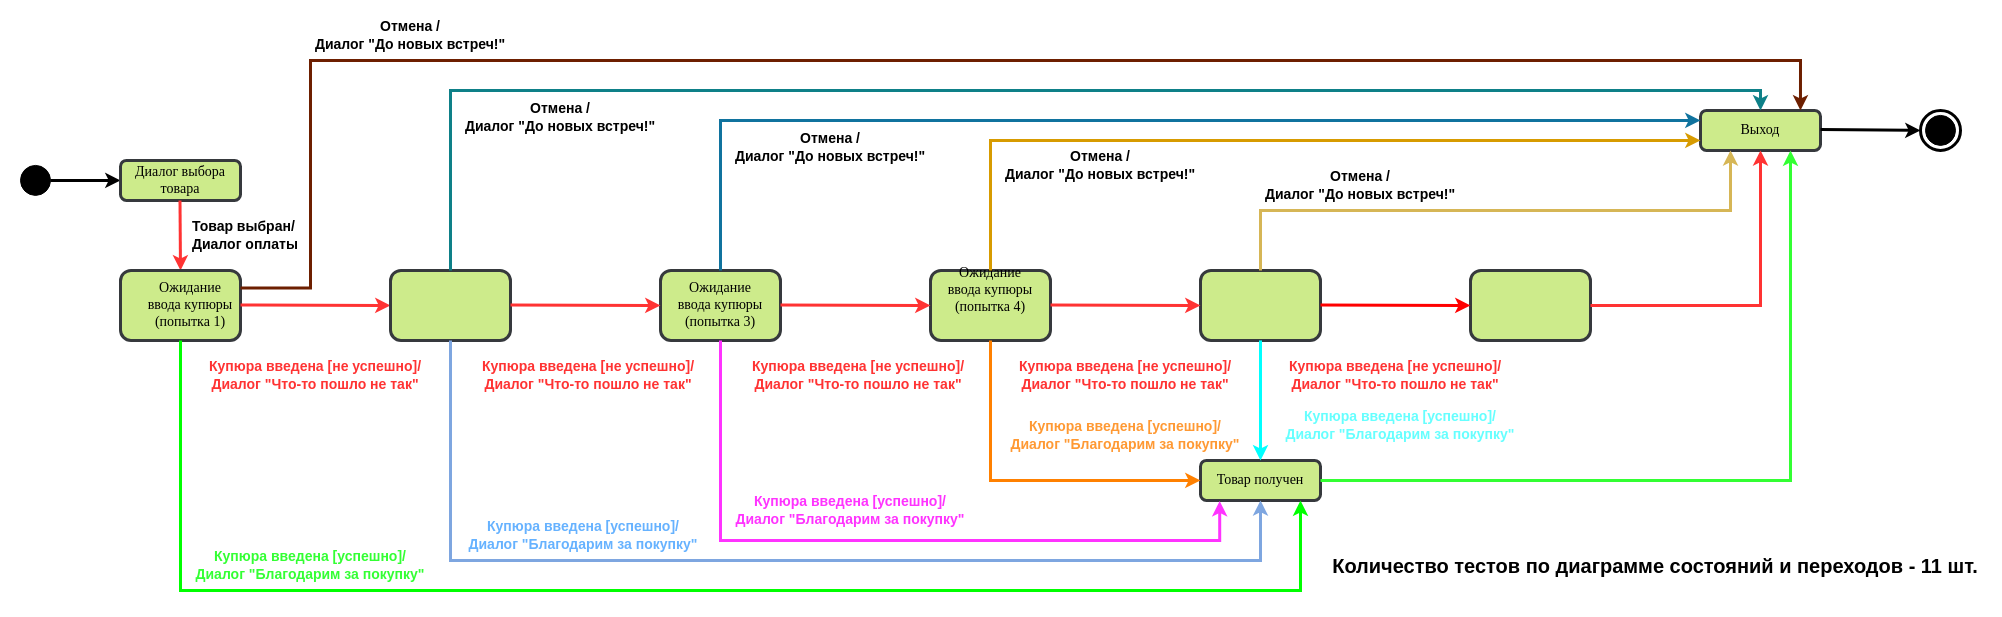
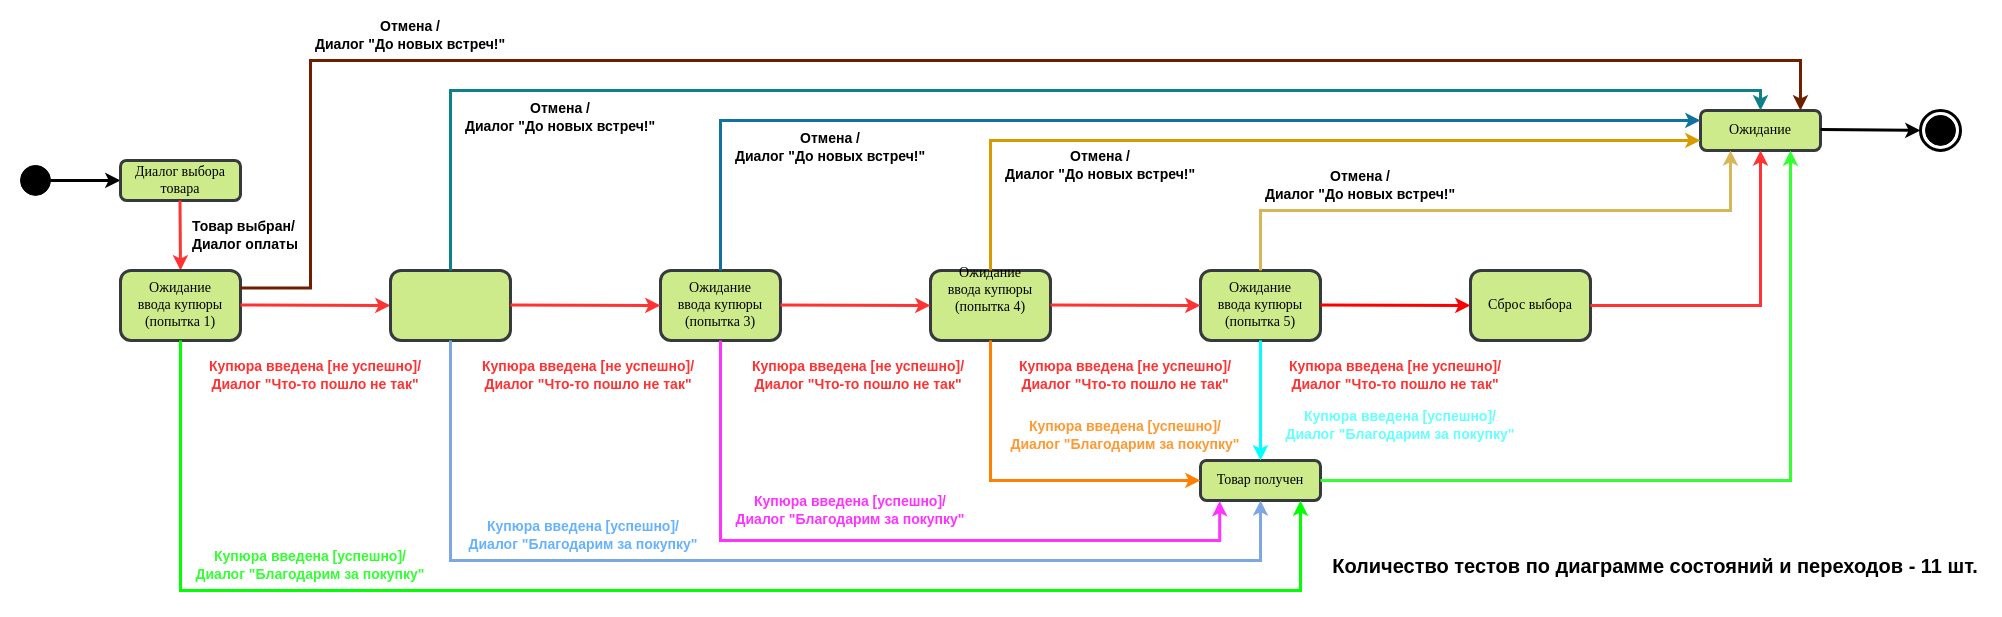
(1761, 131) -> (1761, 131)
(191, 305) -> (181, 305)
none -> (1261, 305)
none -> (1531, 305)
